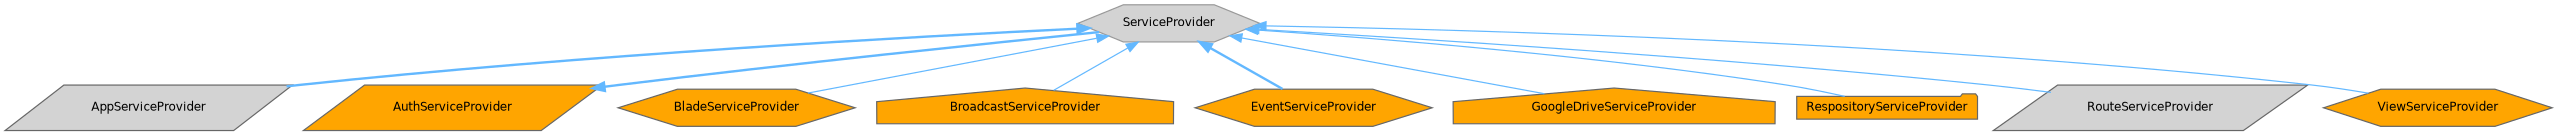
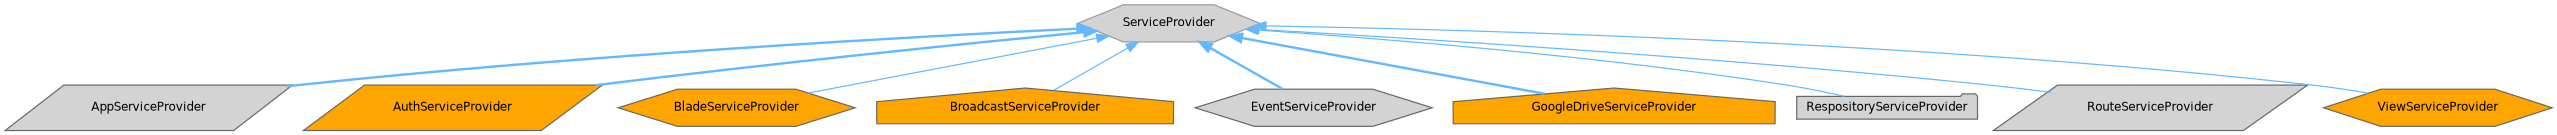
(852, 58) -> (840, 57)
(1393, 66) -> (1393, 66)
(1314, 108) -> (1314, 108)
(1887, 108) -> (1887, 108)
